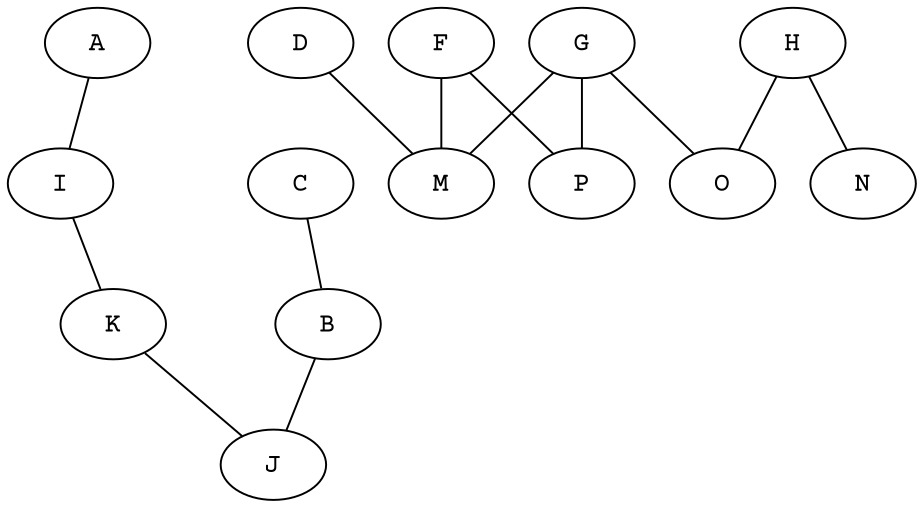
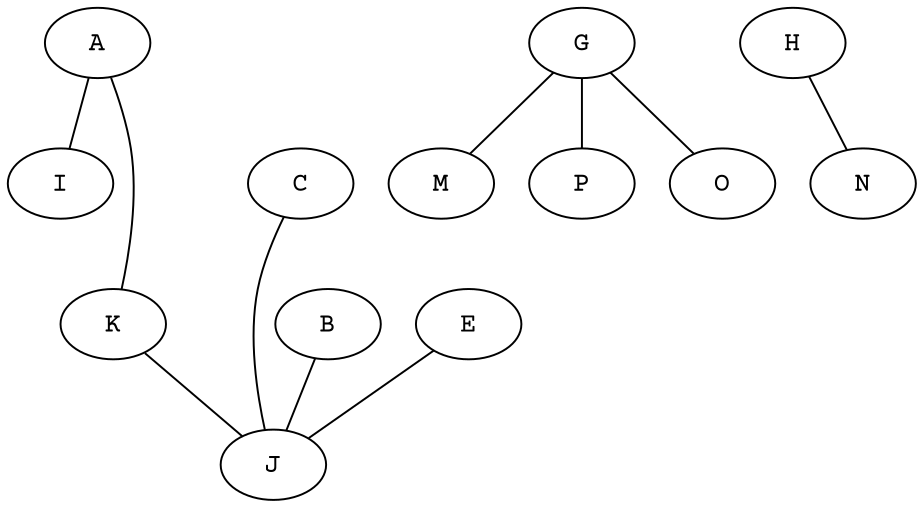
(301, 43) -> none
(441, 43) -> none
(758, 113) -> none
(87, 254) -> (134, 183)
(314, 254) -> (254, 321)
none -> (469, 324)
